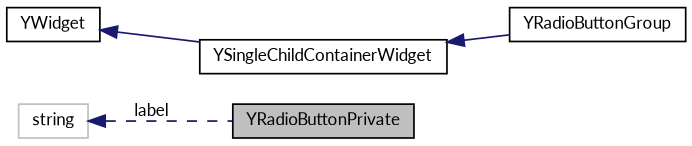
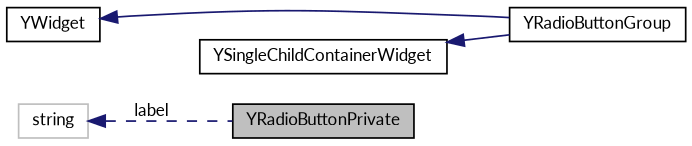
(159, 37) -> (313, 11)
